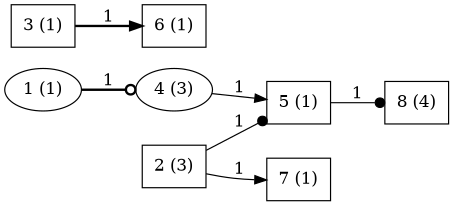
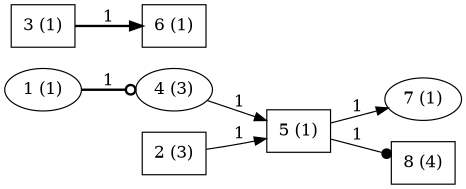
(232, 137) -> (230, 146)
(230, 178) -> (354, 117)
(299, 179) -> (423, 99)
